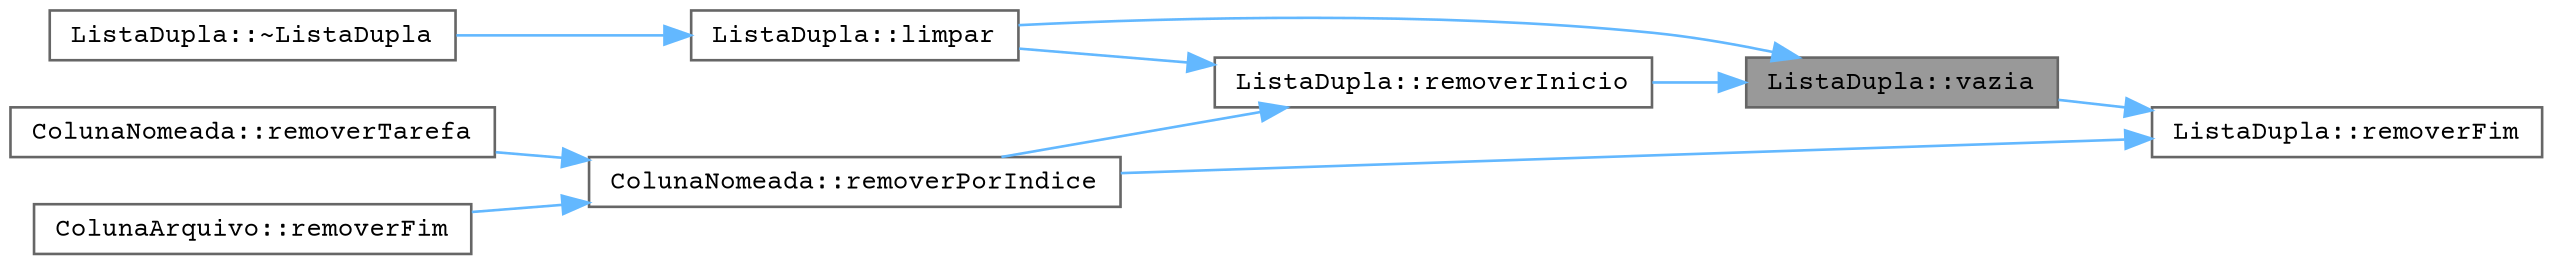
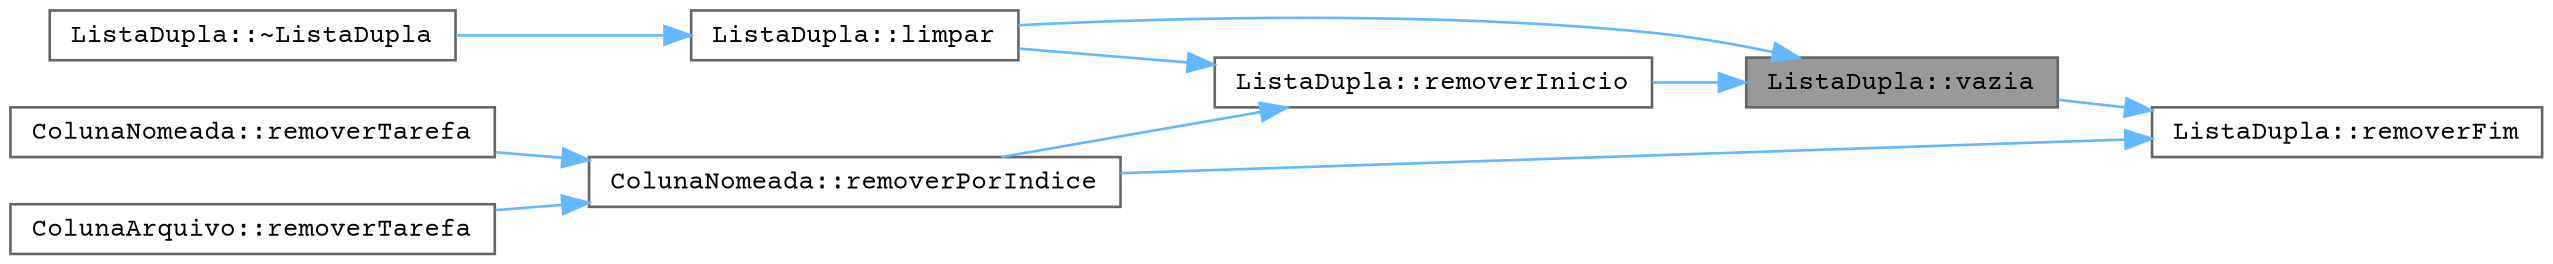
(253, 229) -> (253, 229)
